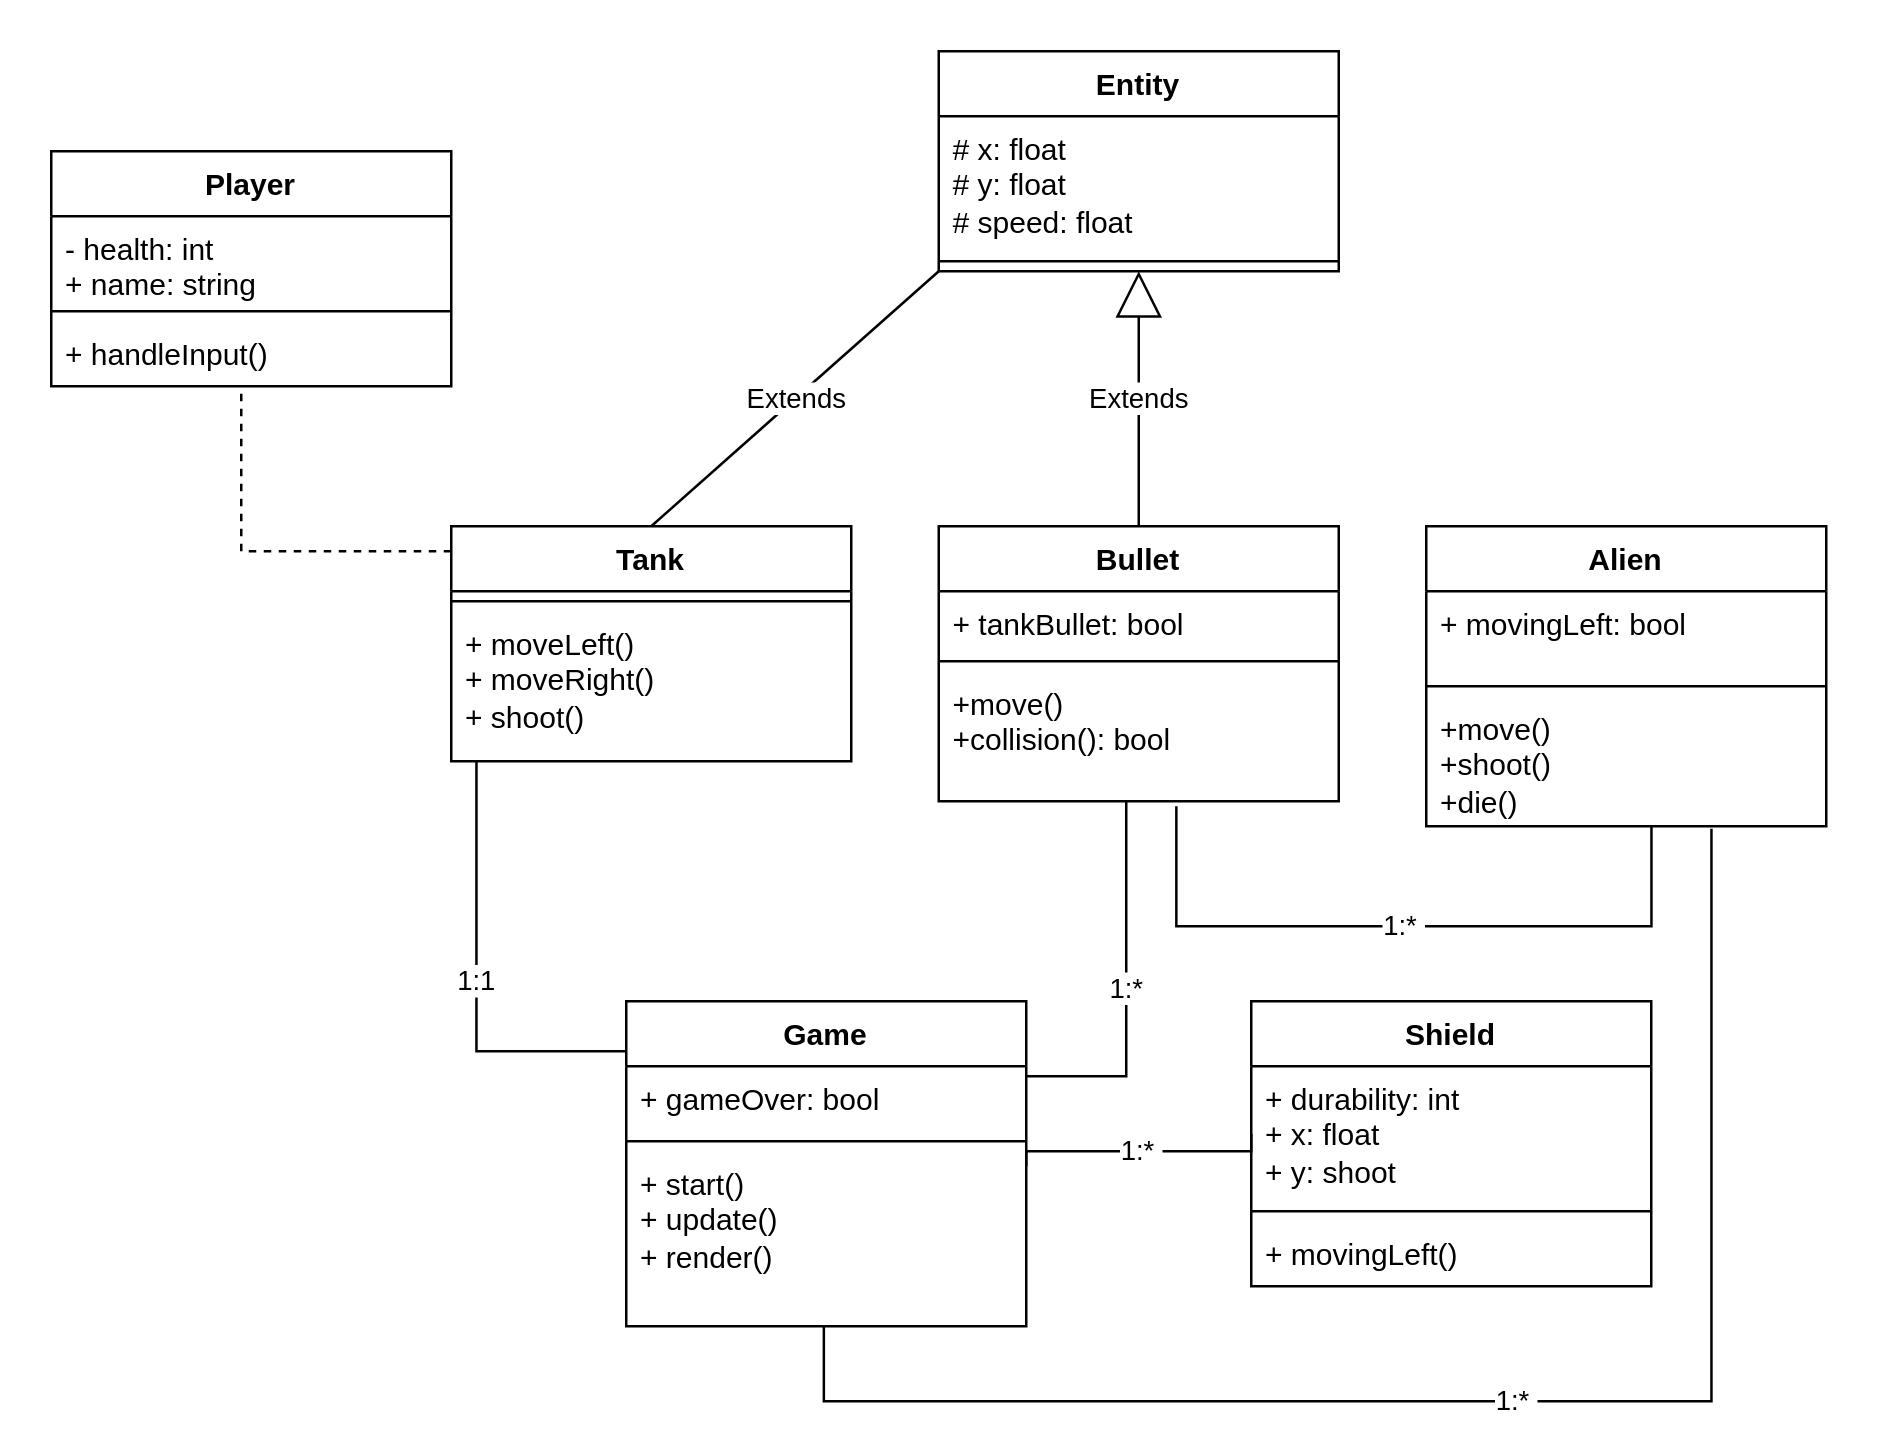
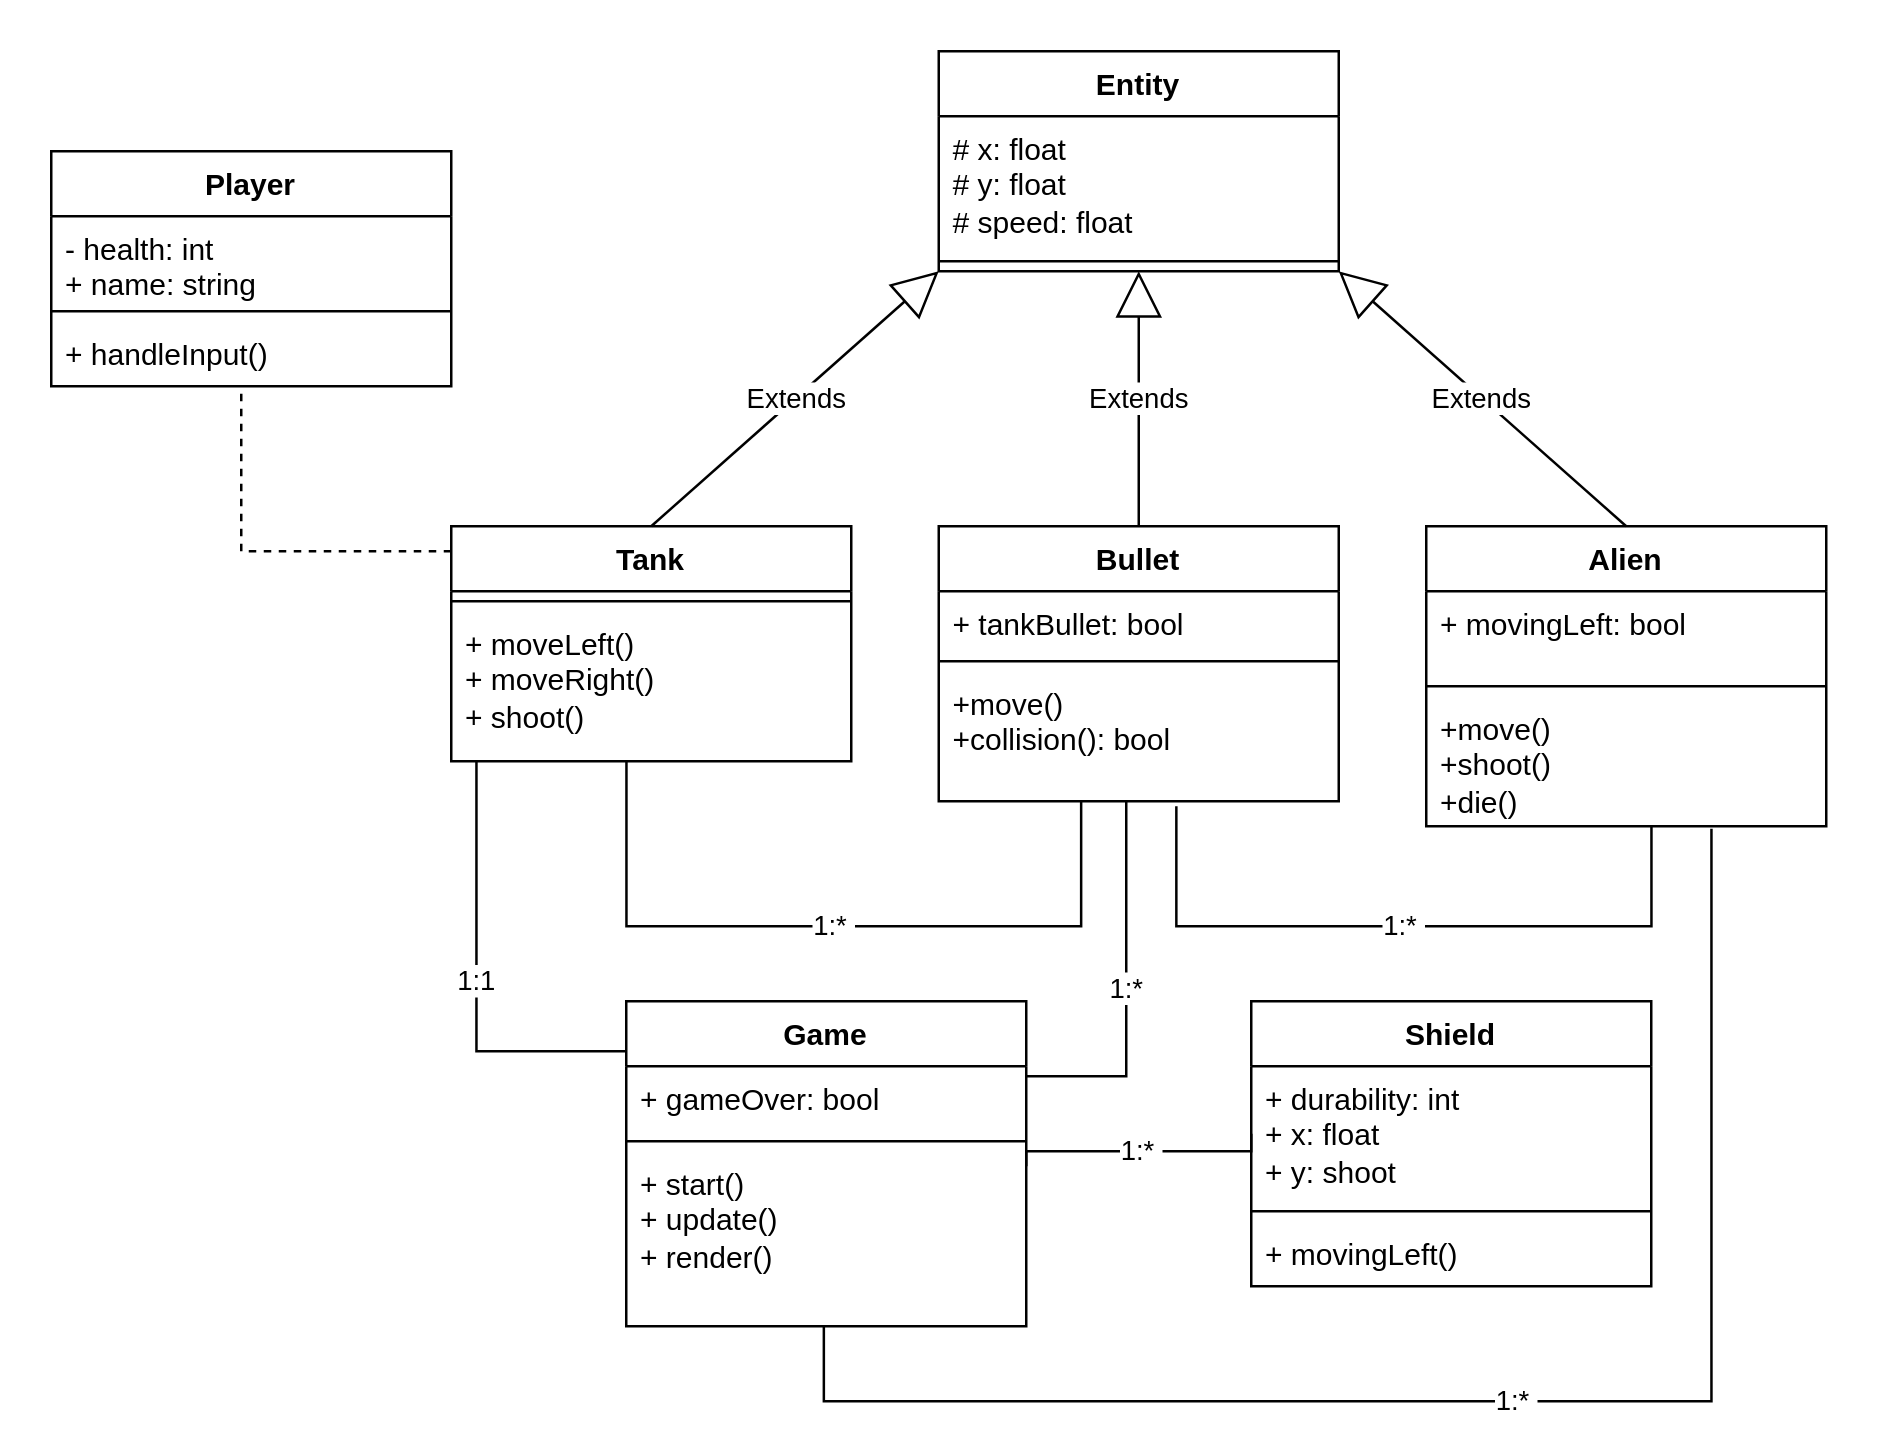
(920, 288) -> (903, 303)
none -> (1563, 470)
none -> (1018, 926)
